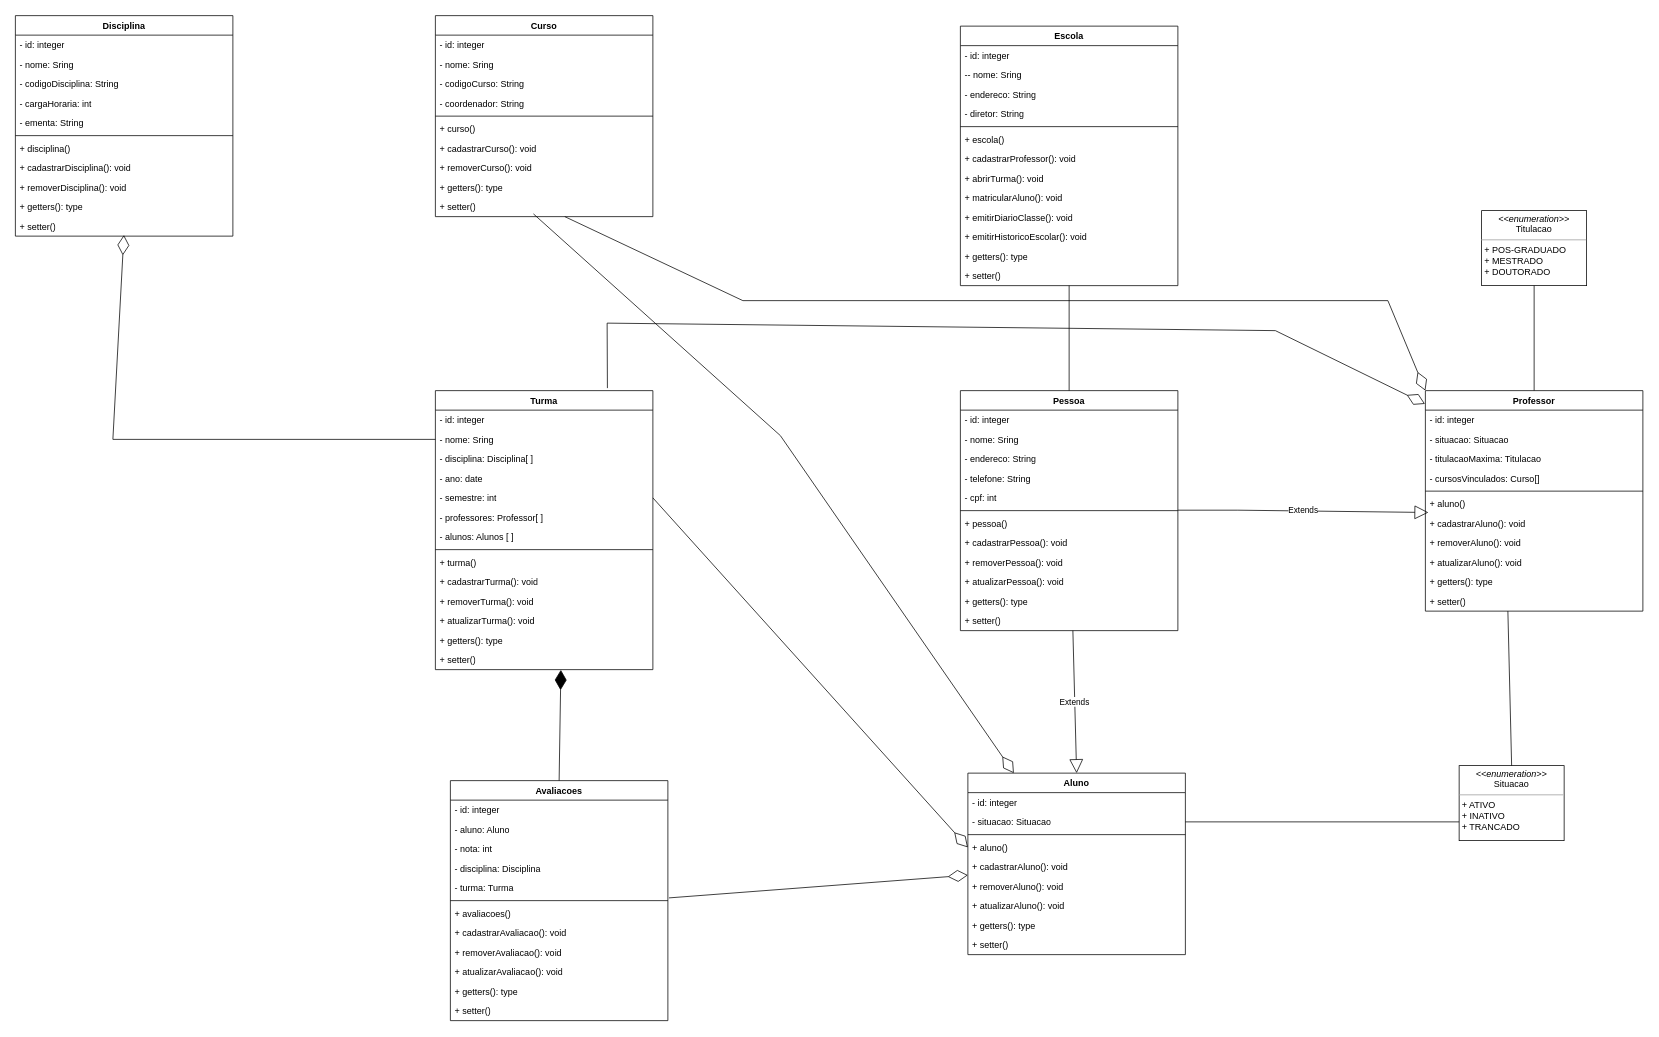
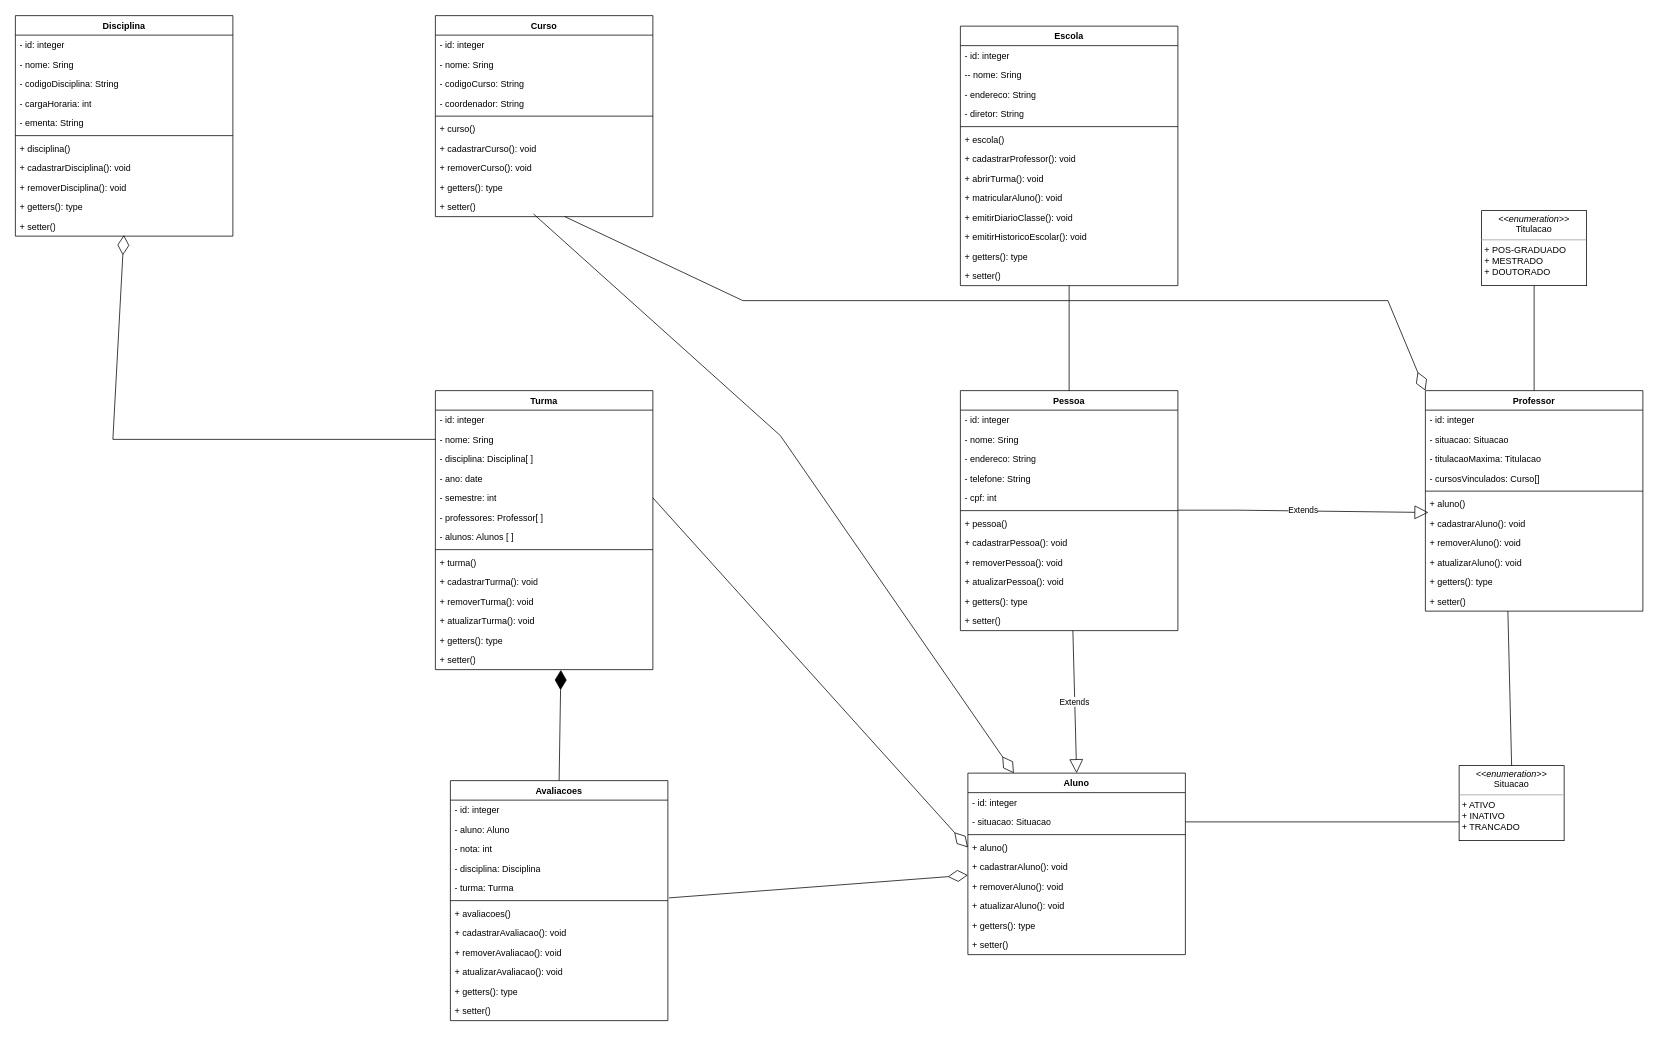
(982, 327) -> none
